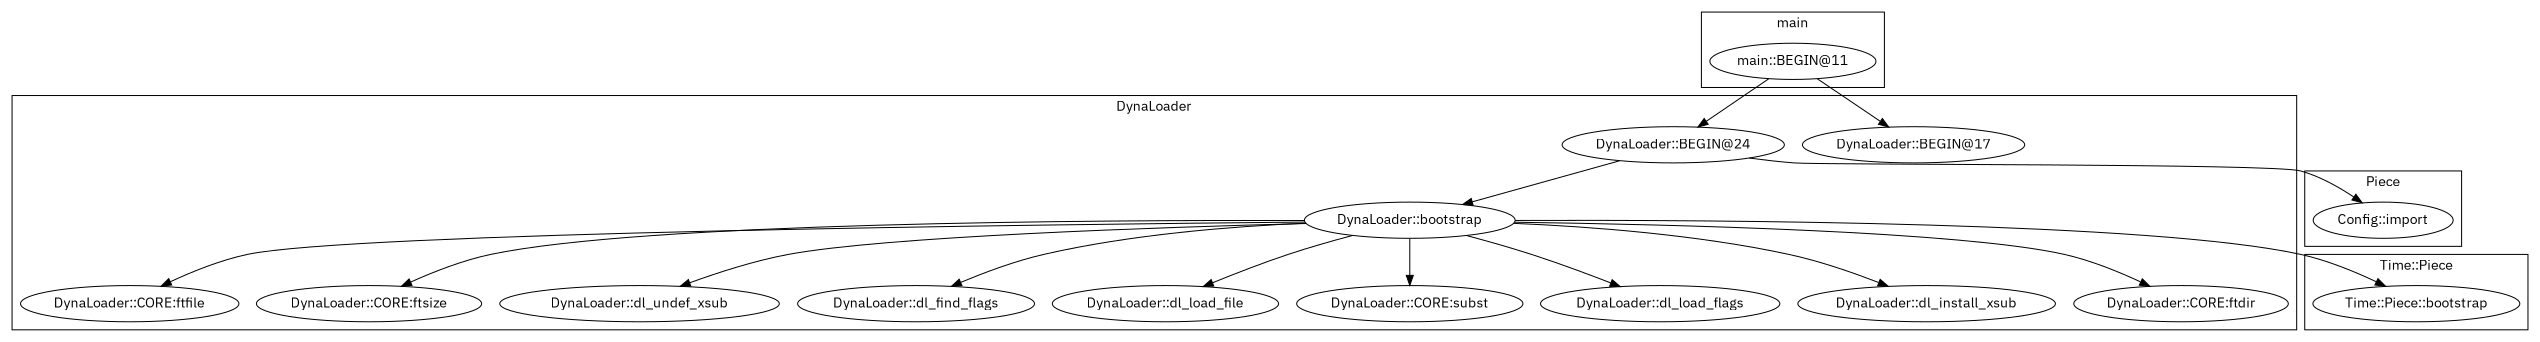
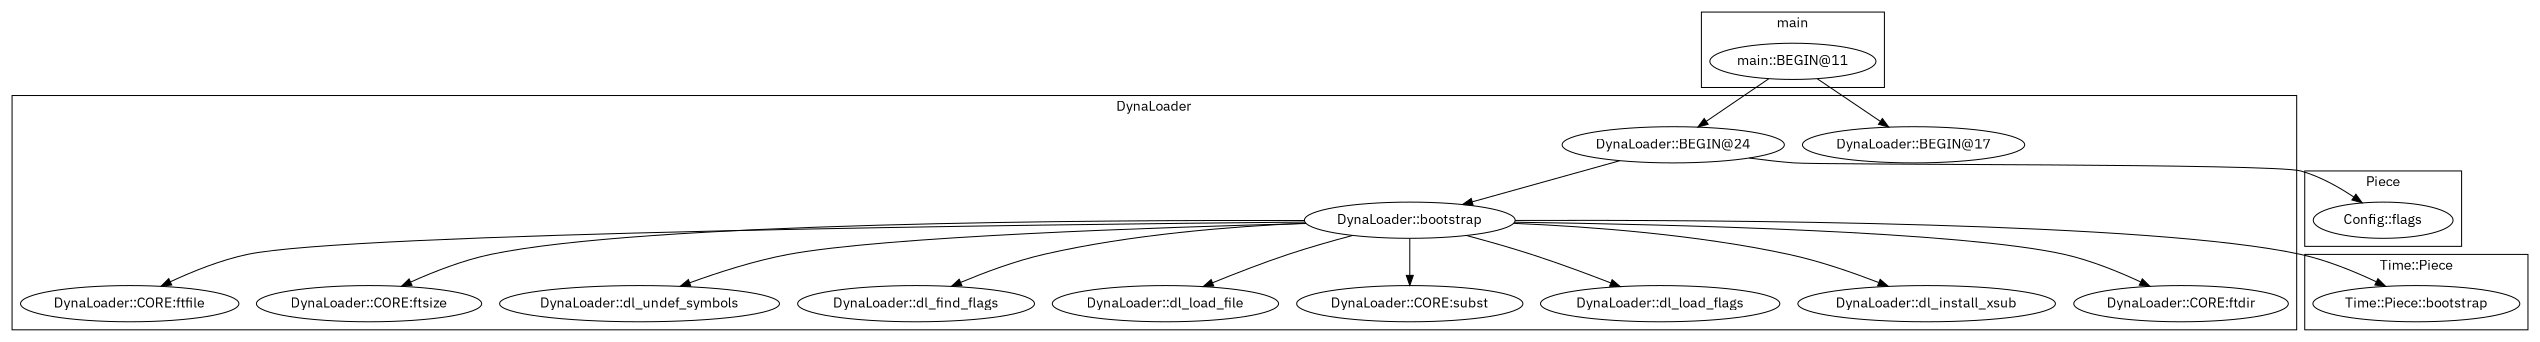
(2383, 220) -> (2383, 220)
(640, 304) -> (640, 304)
